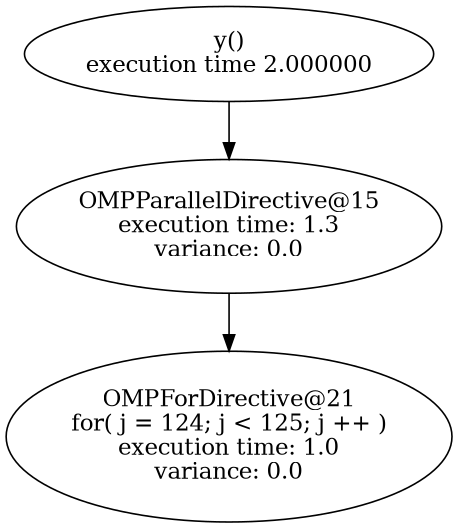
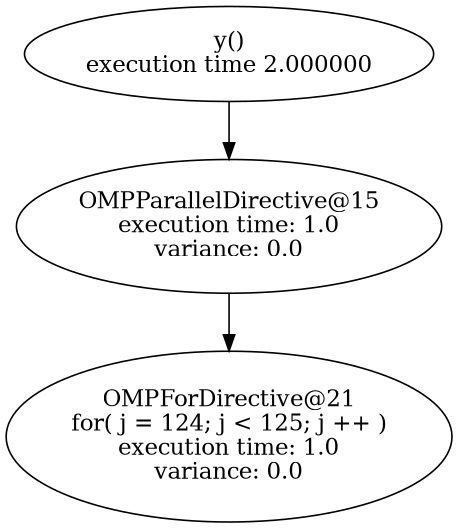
(229, 226) -> (229, 226)
